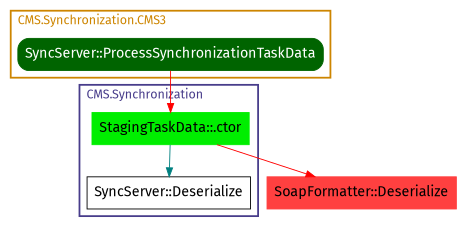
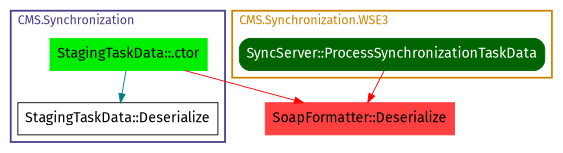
(92, 21) -> (314, 21)
(171, 90) -> (378, 83)
(169, 193) -> (118, 119)
